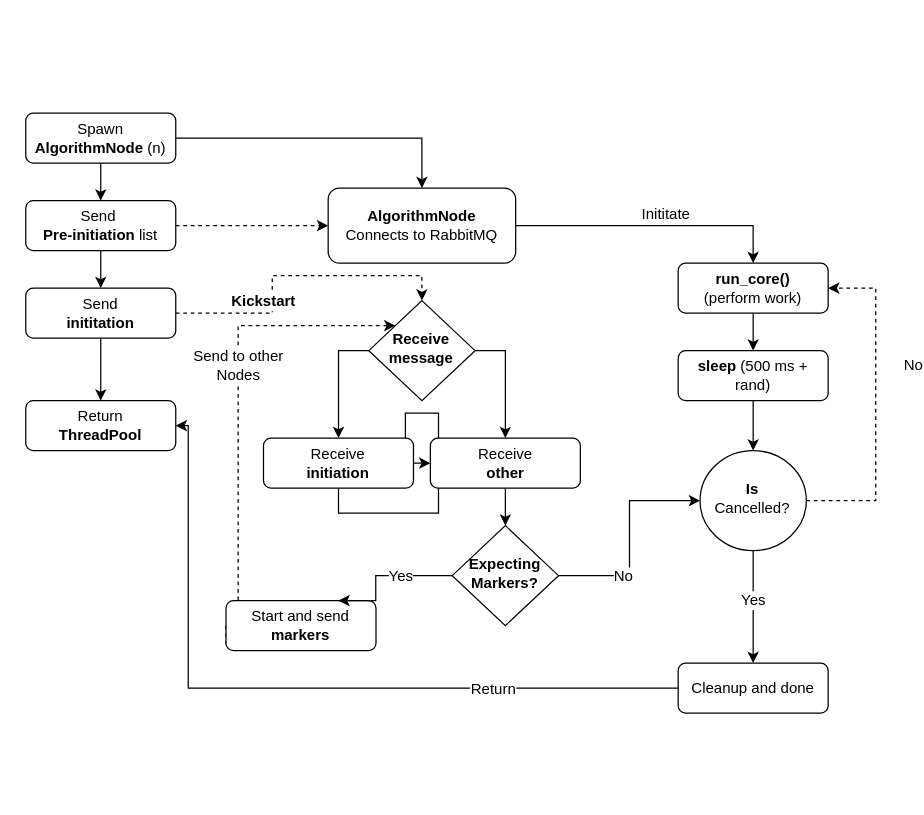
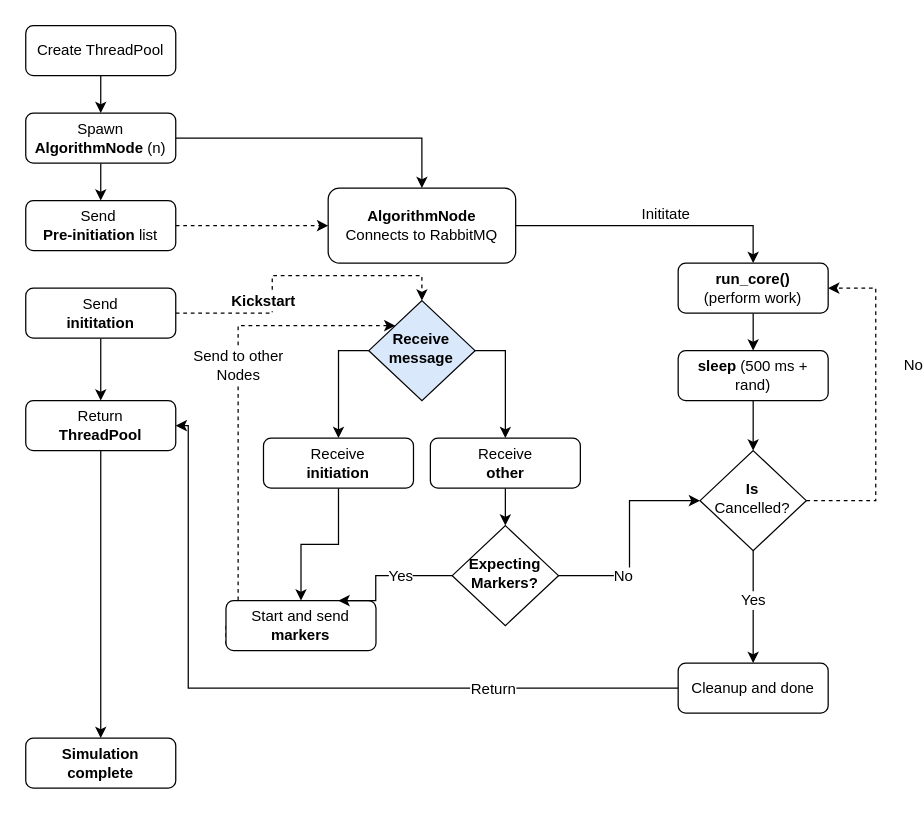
none -> (101, 51)
none -> (101, 90)
(101, 274) -> none
(422, 351) -> (422, 351)
(753, 501) -> (753, 501)
(399, 513) -> (313, 544)
none -> (101, 590)
none -> (101, 763)
